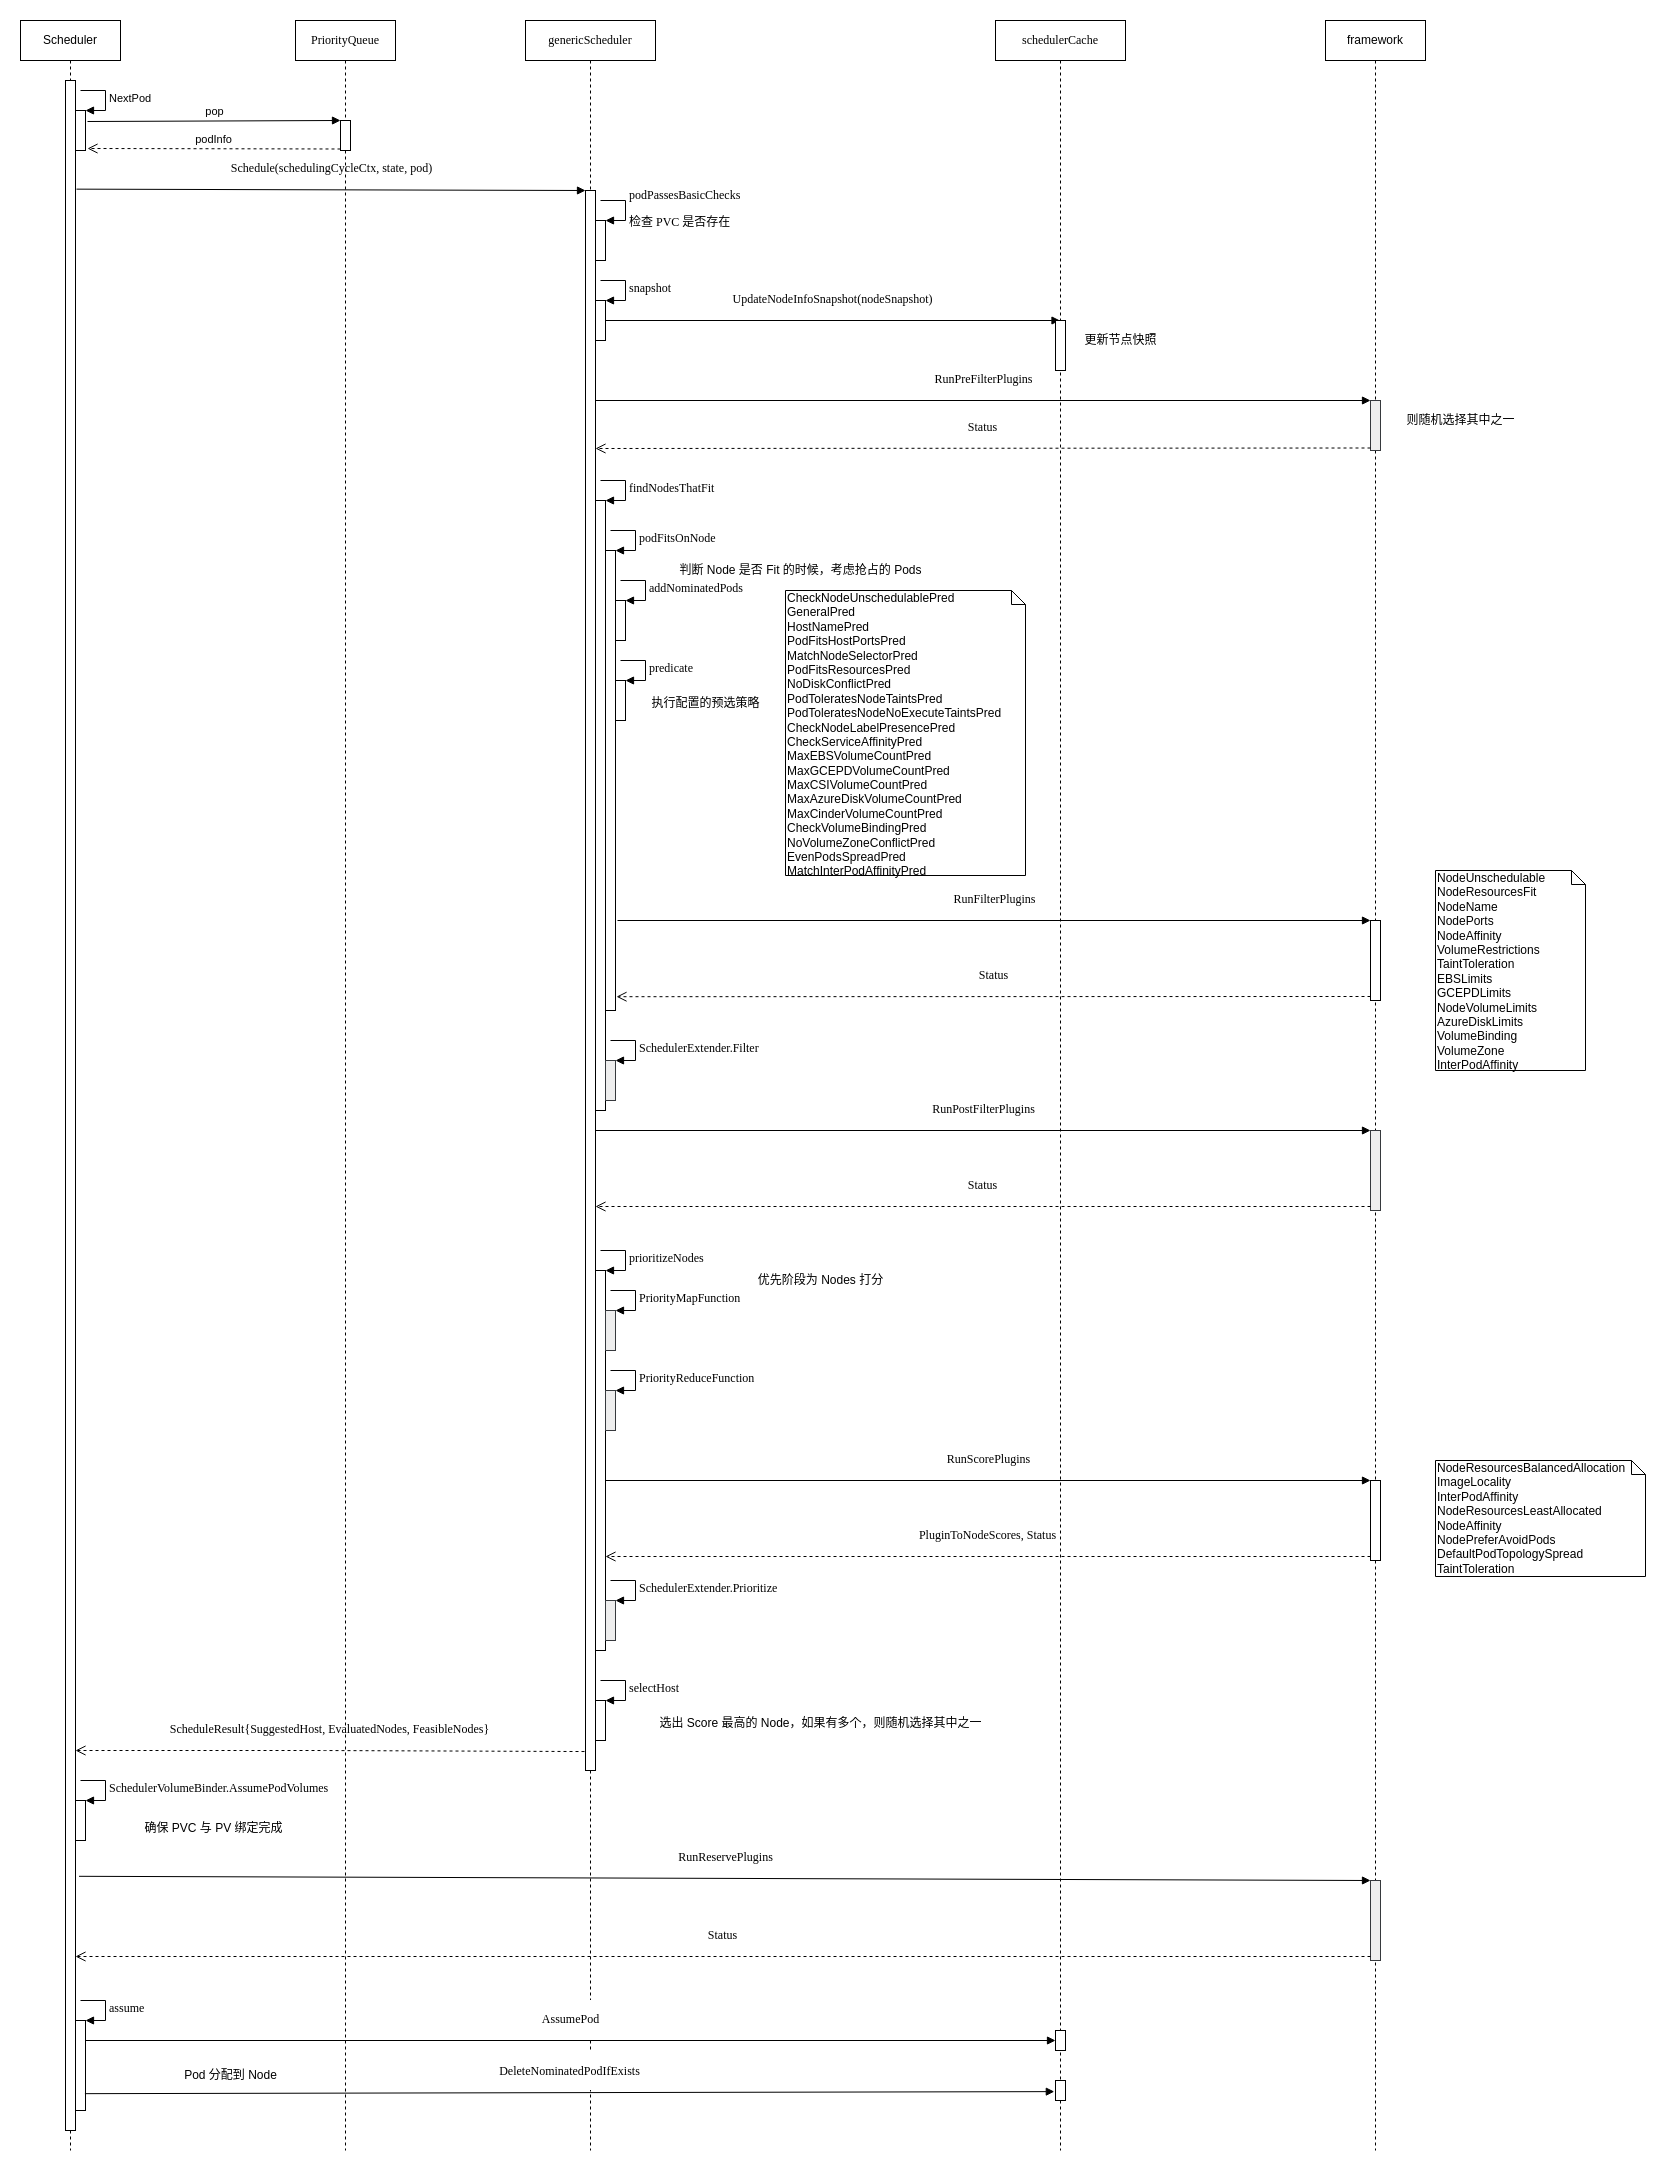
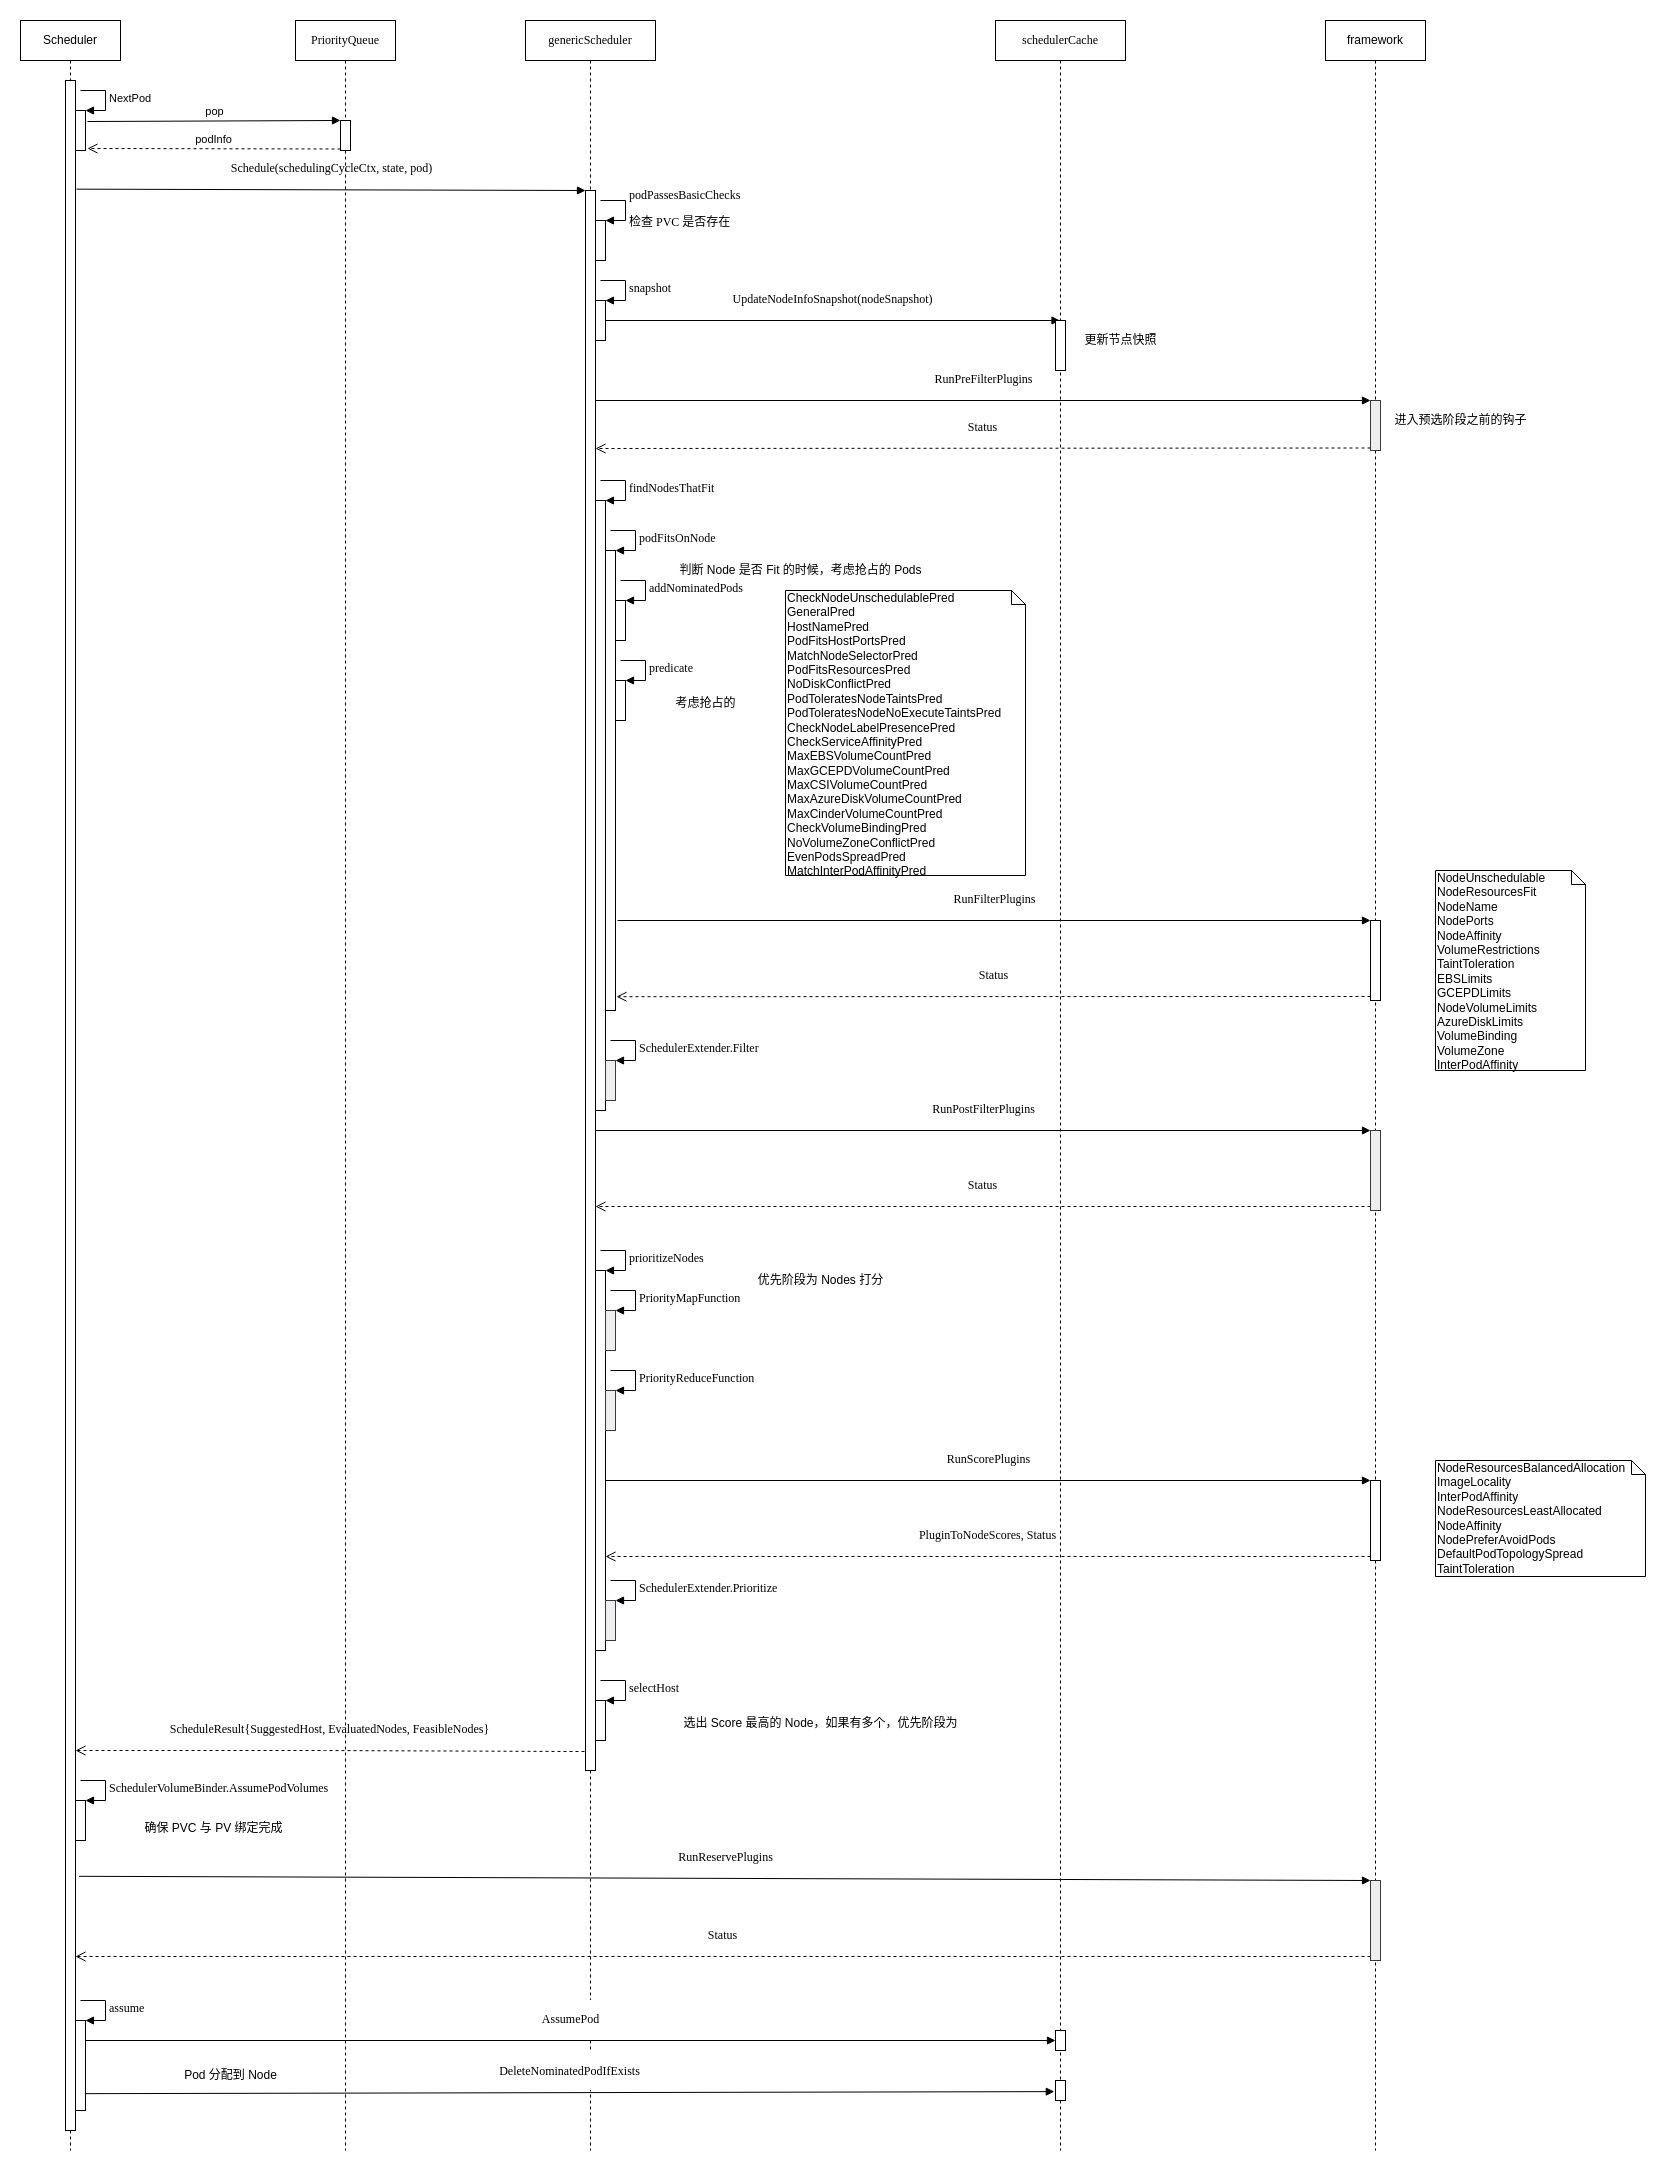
(1461, 421) -> (1461, 421)
(706, 704) -> (706, 704)
(821, 1724) -> (821, 1724)
